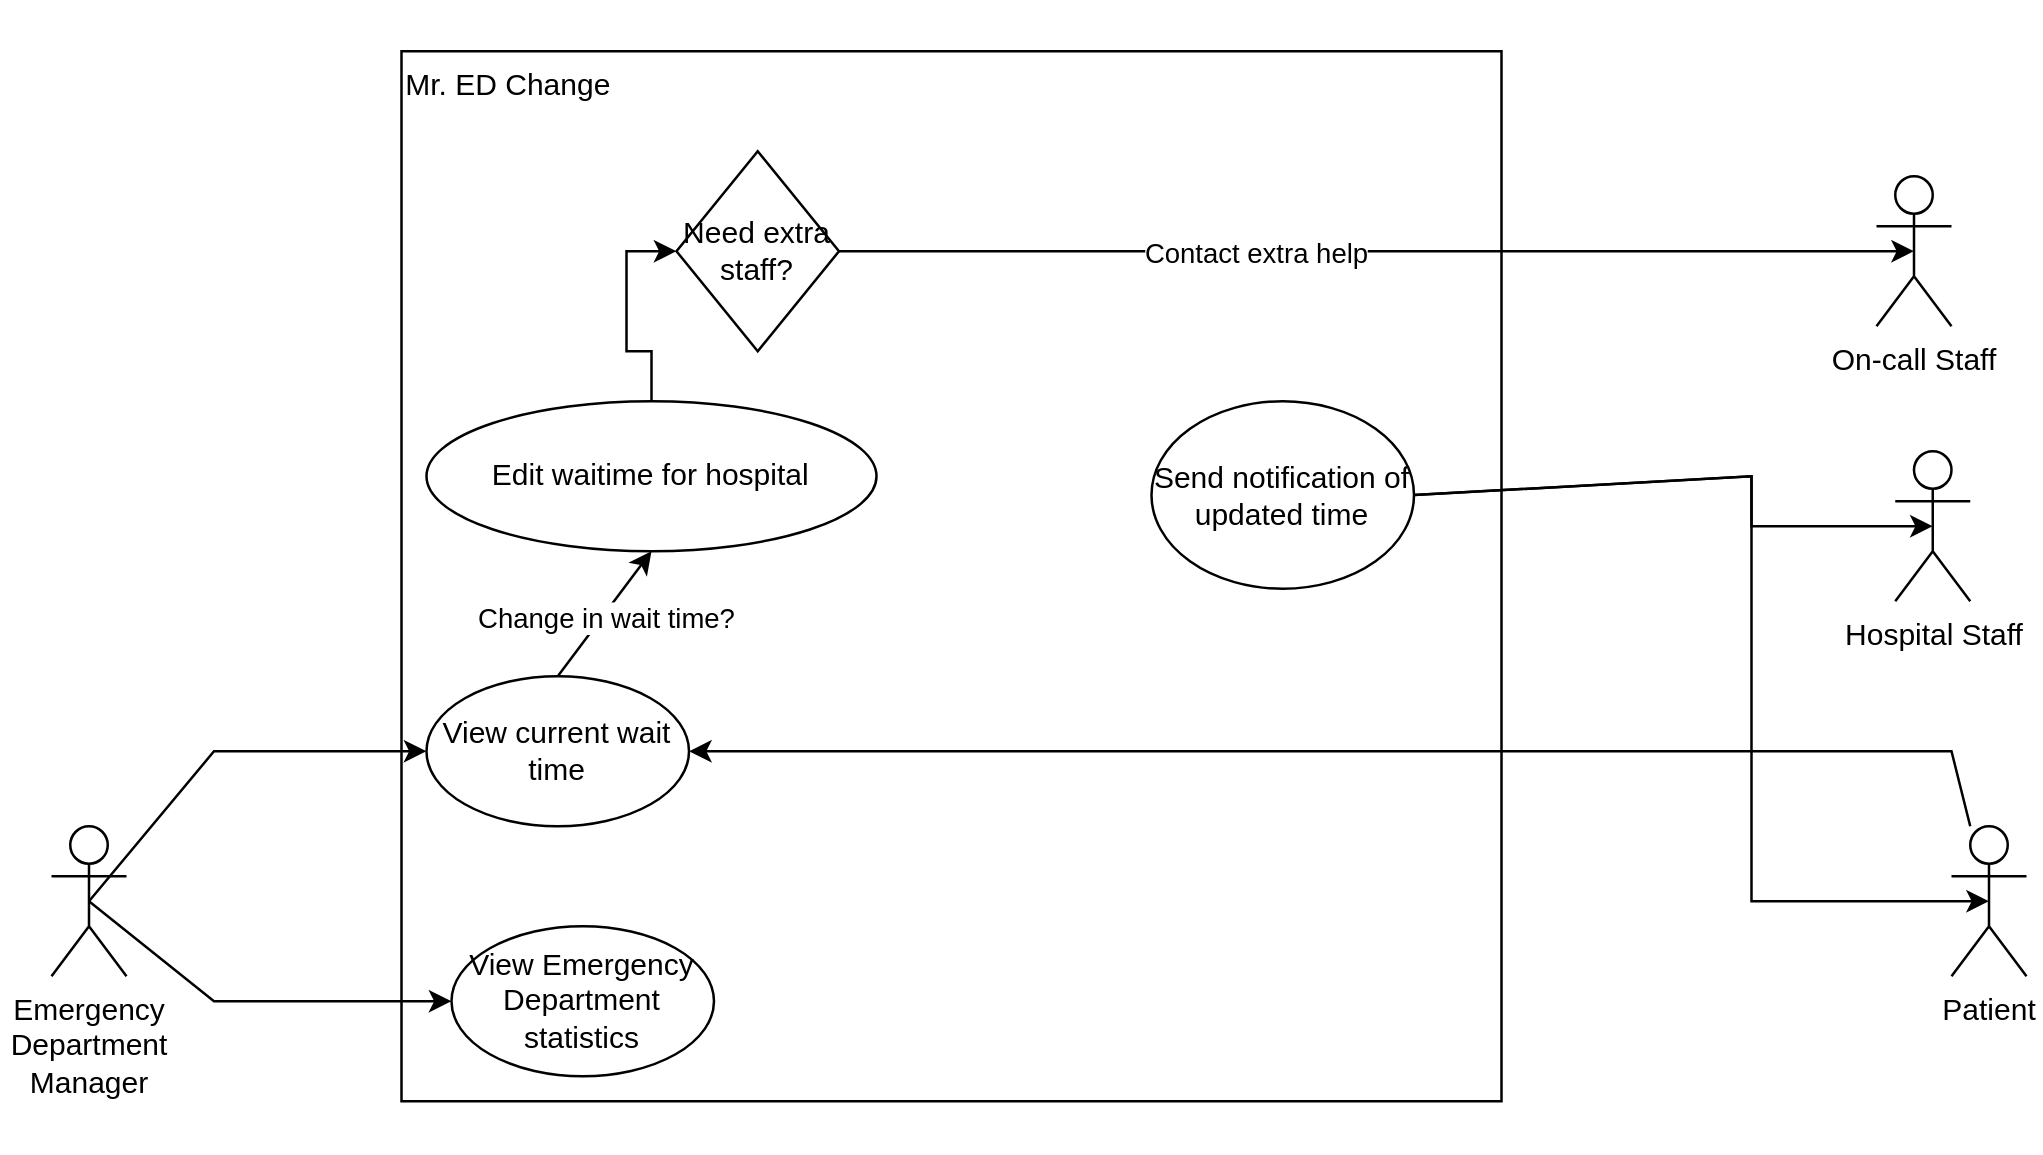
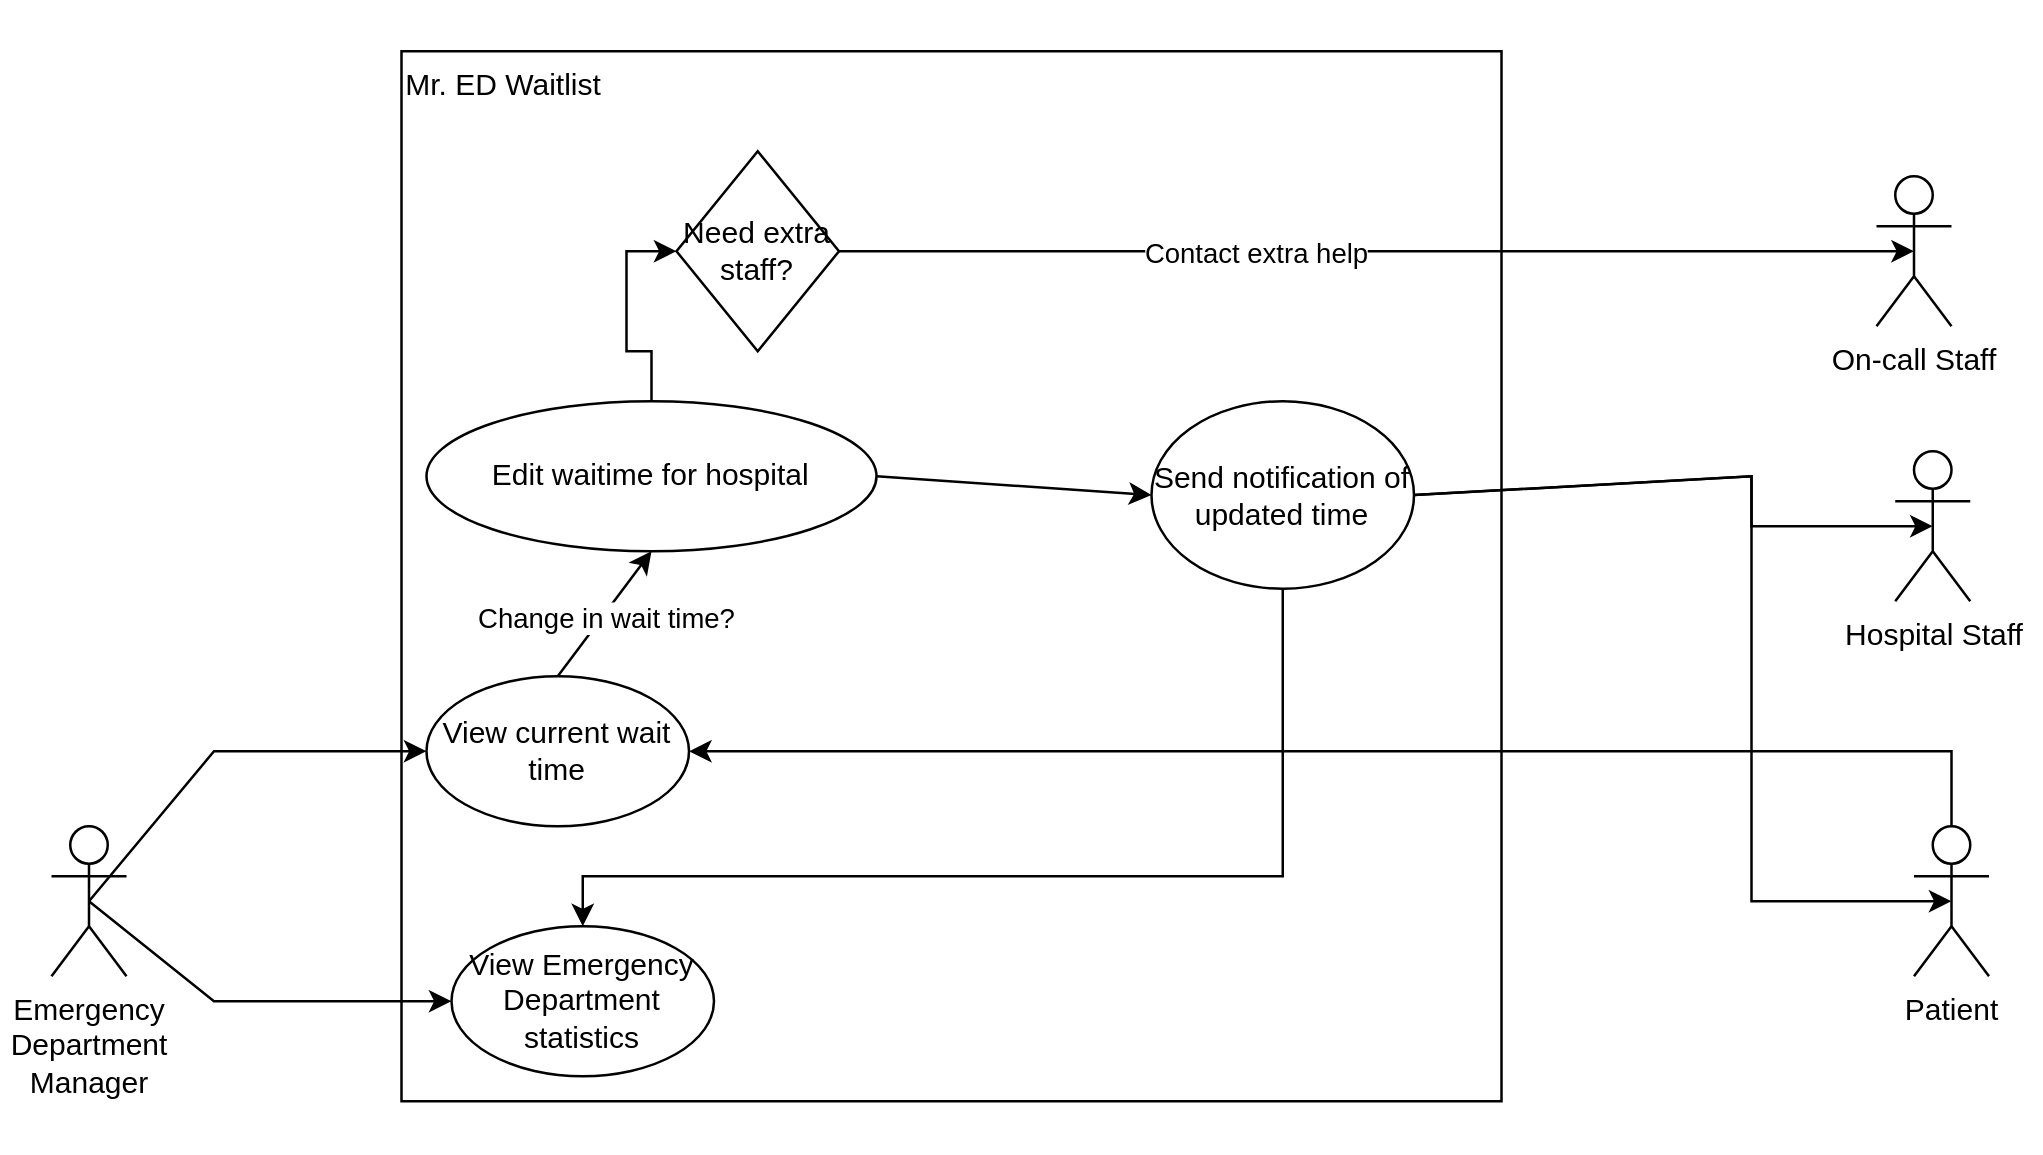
(504, 87) -> (509, 87)
none -> (1005, 485)
none -> (976, 876)
(1989, 901) -> (1951, 901)
